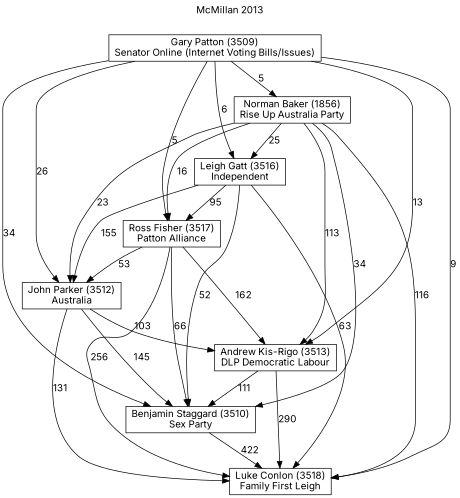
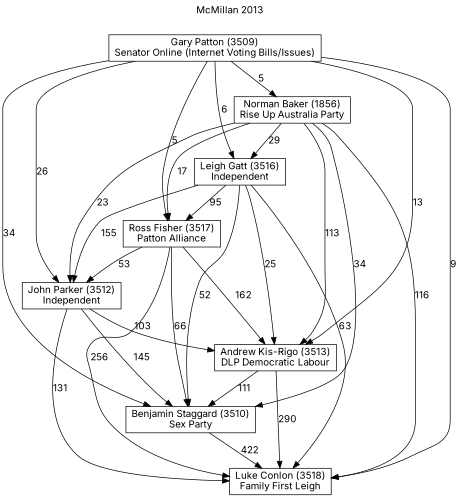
(275, 141) -> (275, 141)
(183, 172) -> (183, 172)
none -> (263, 261)
(72, 296) -> (72, 296)
